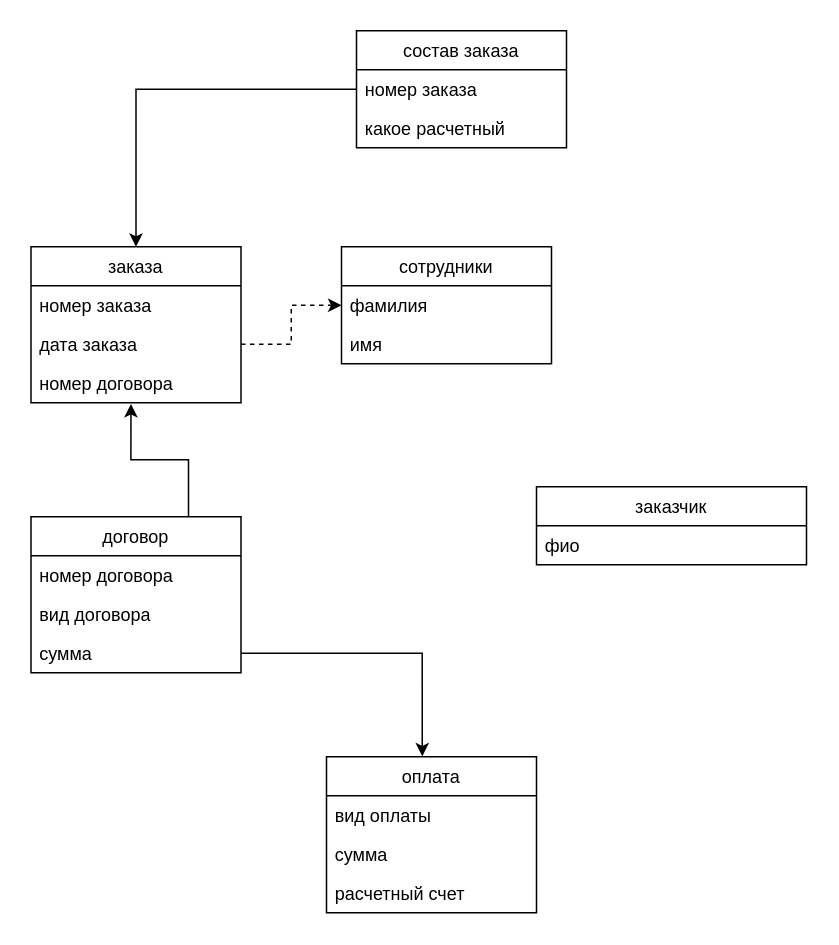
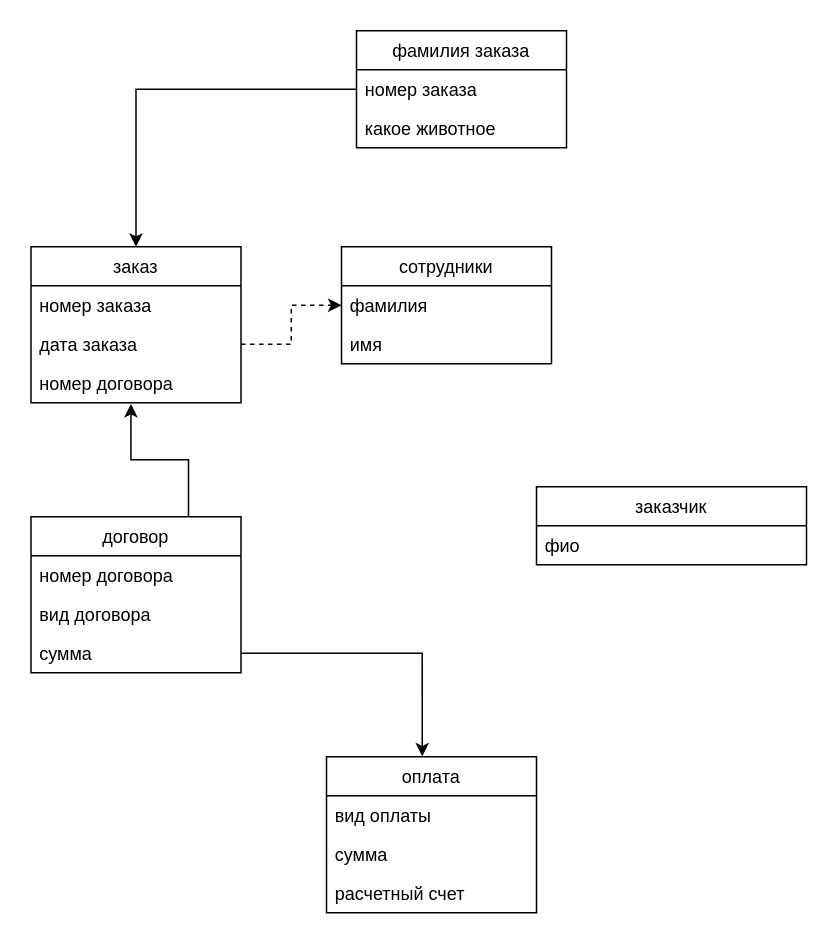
(461, 51) -> (461, 51)
(438, 129) -> (433, 129)
(135, 267) -> (135, 267)
